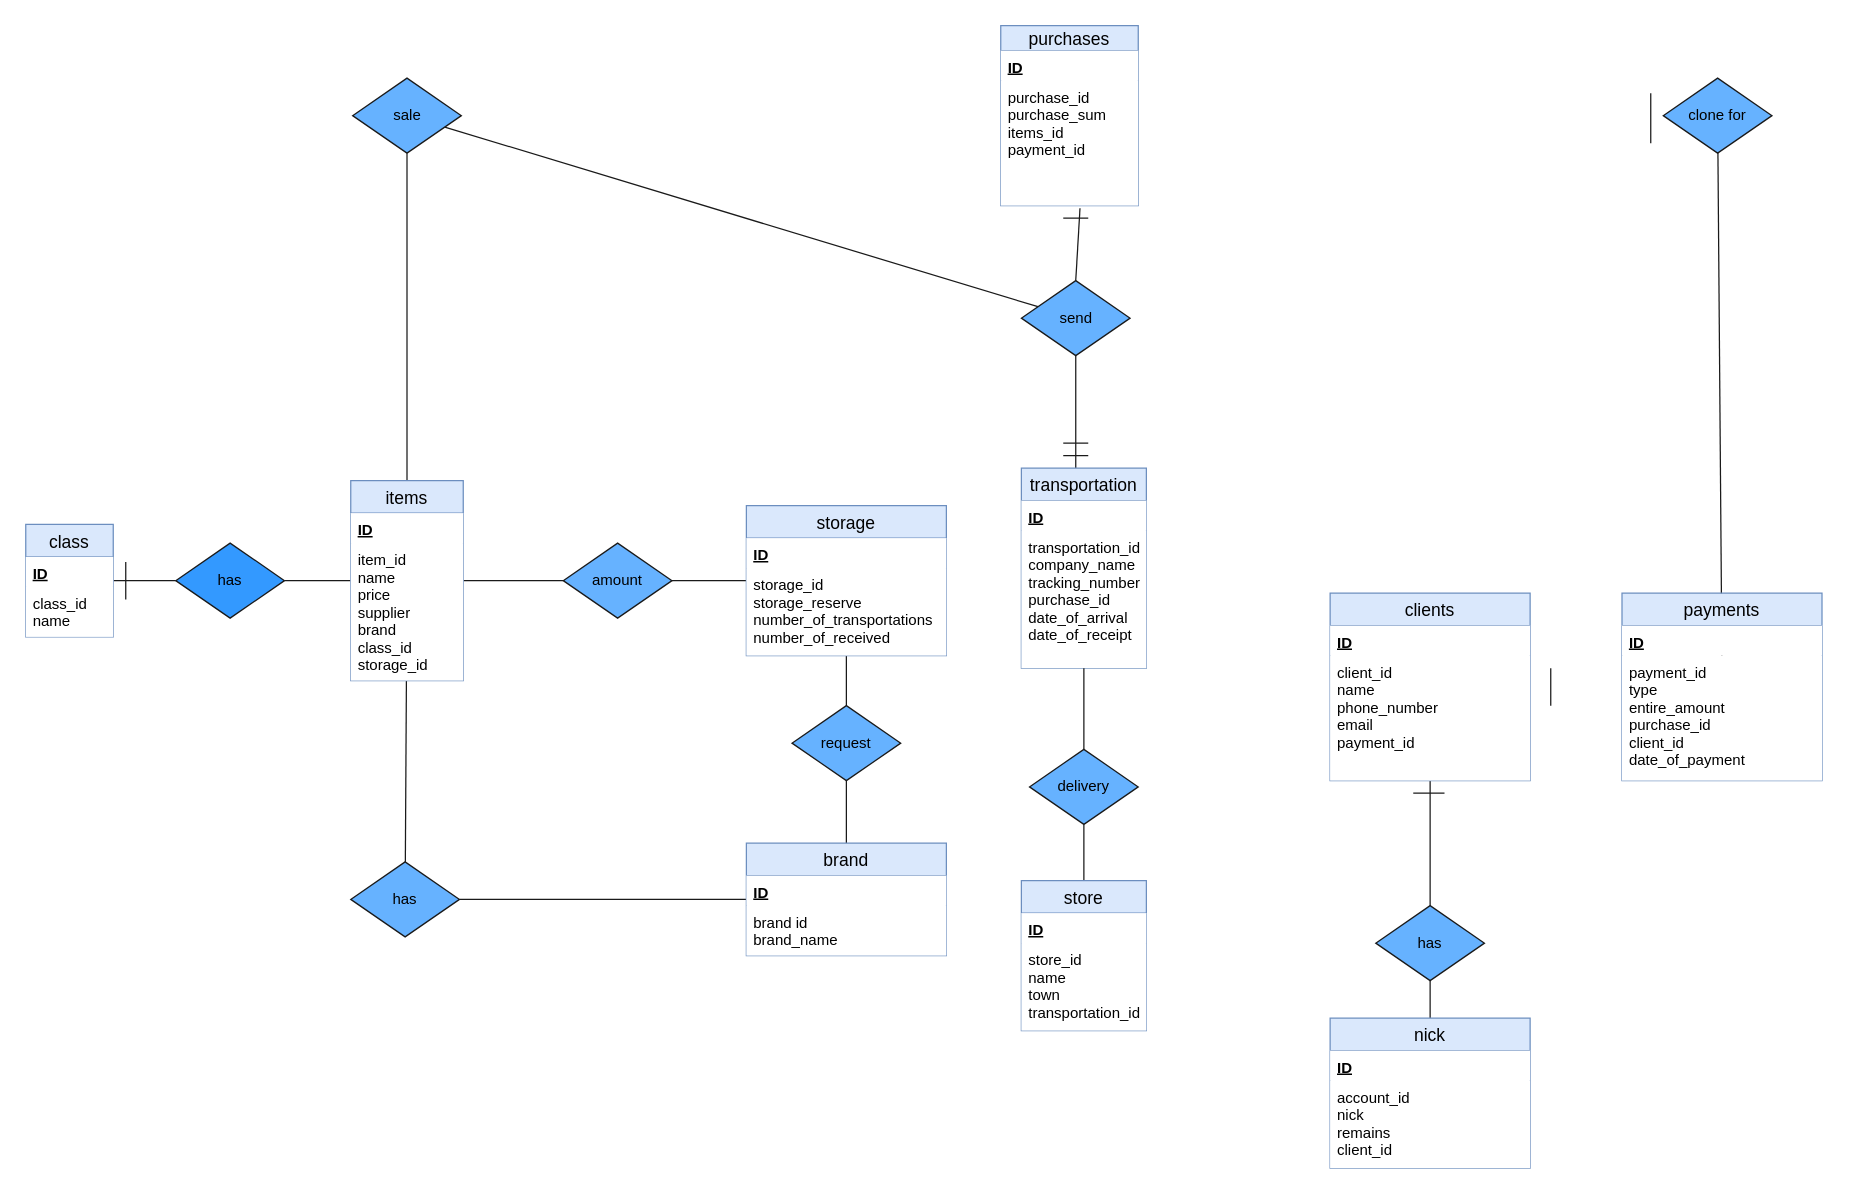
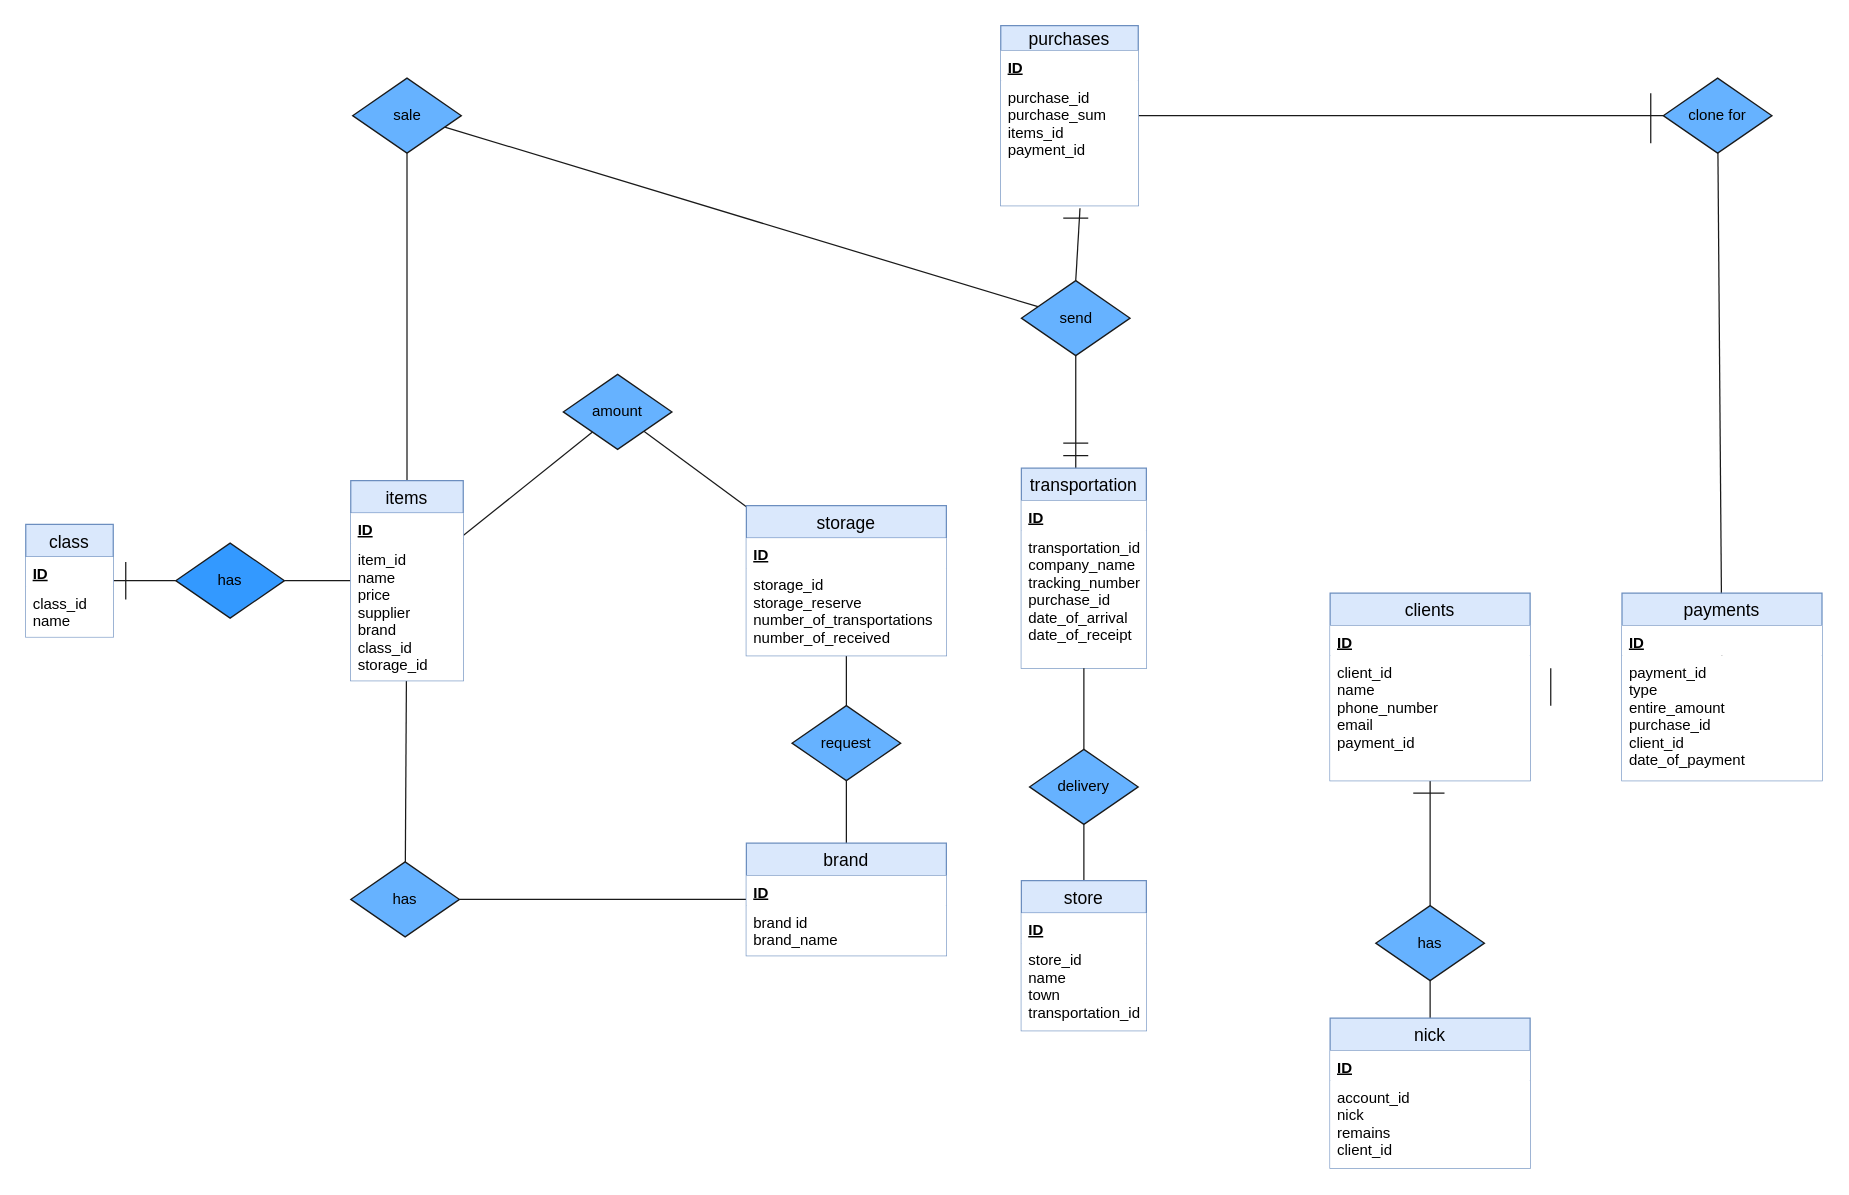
none -> (1401, 116)
(618, 581) -> (618, 412)
